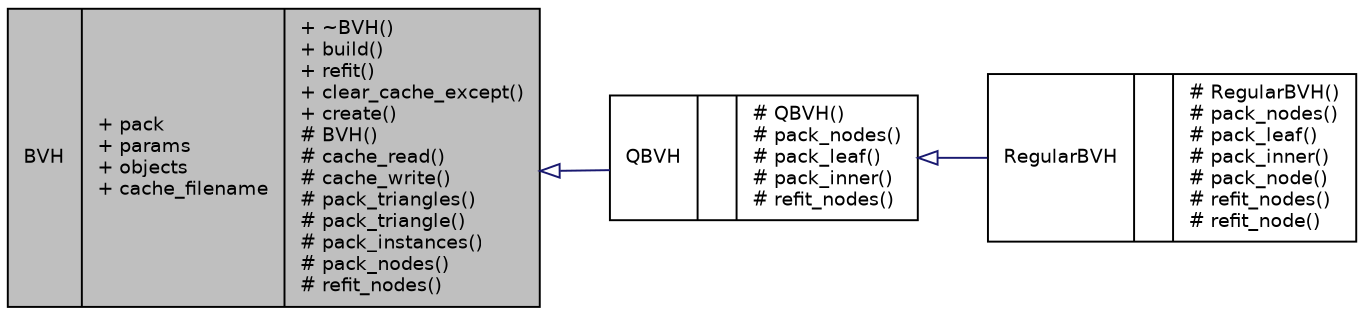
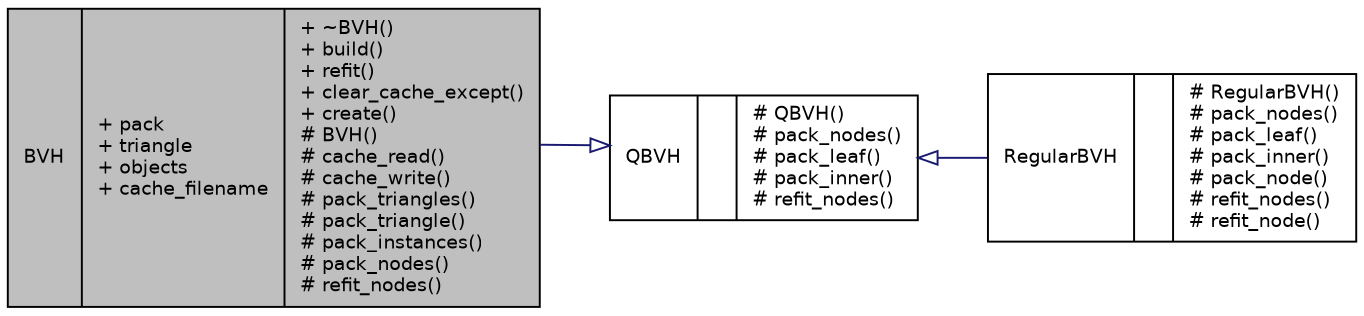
(145, 146) -> (145, 146)
(585, 171) -> (565, 145)
